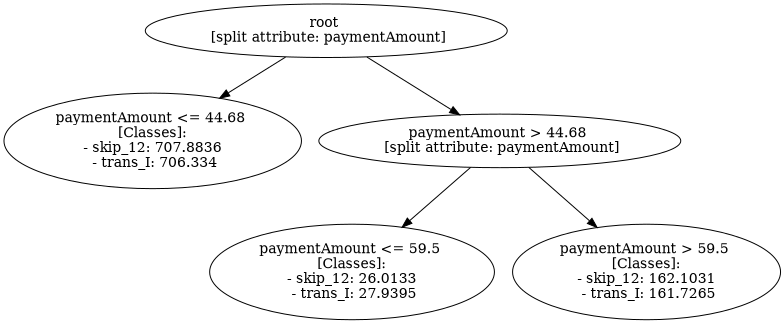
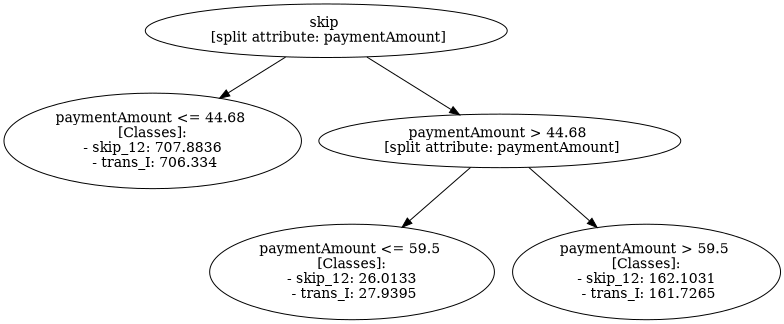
(326, 31) -> (326, 31)
